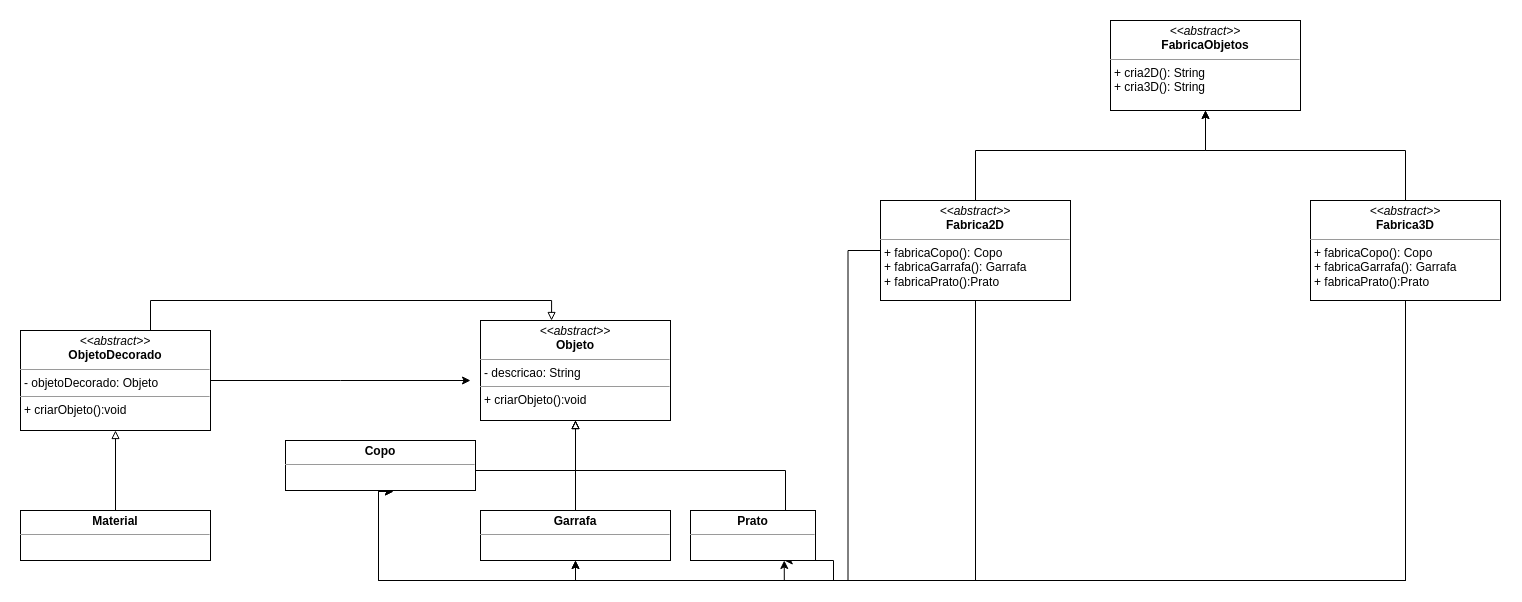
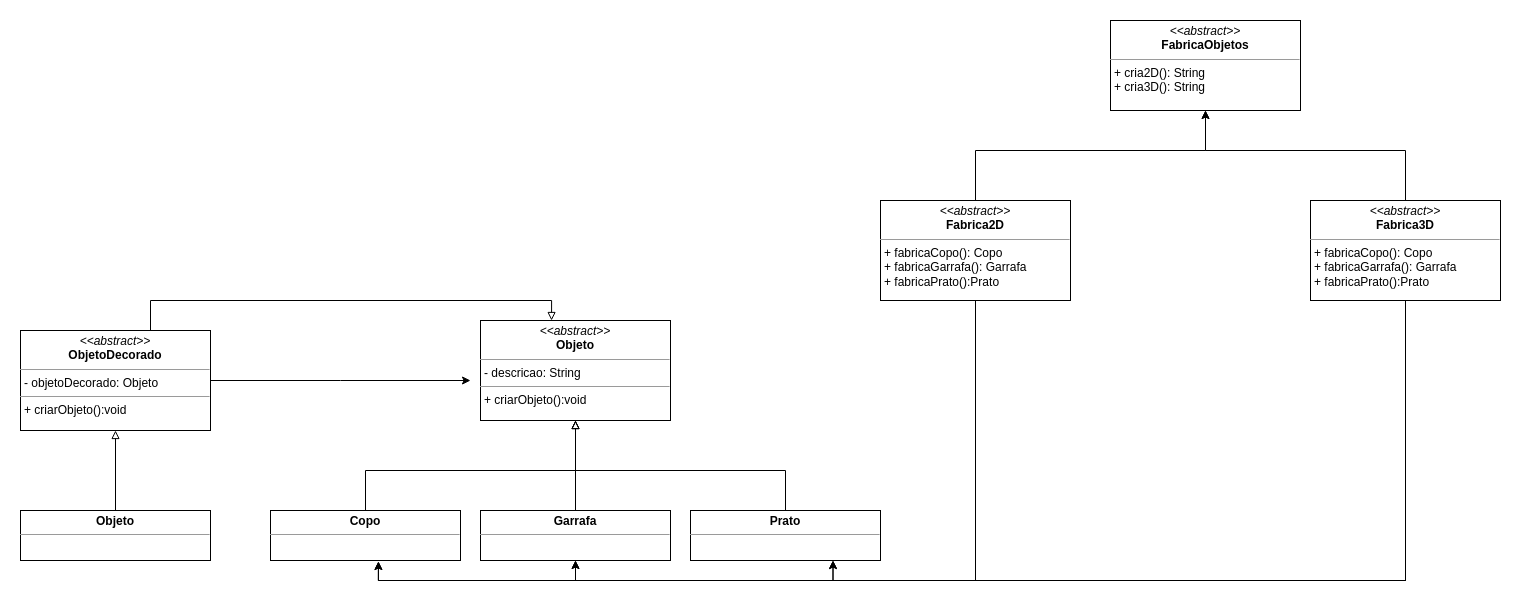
(381, 466) -> (366, 536)
(44, 518) -> (41, 518)
(753, 536) -> (786, 536)
